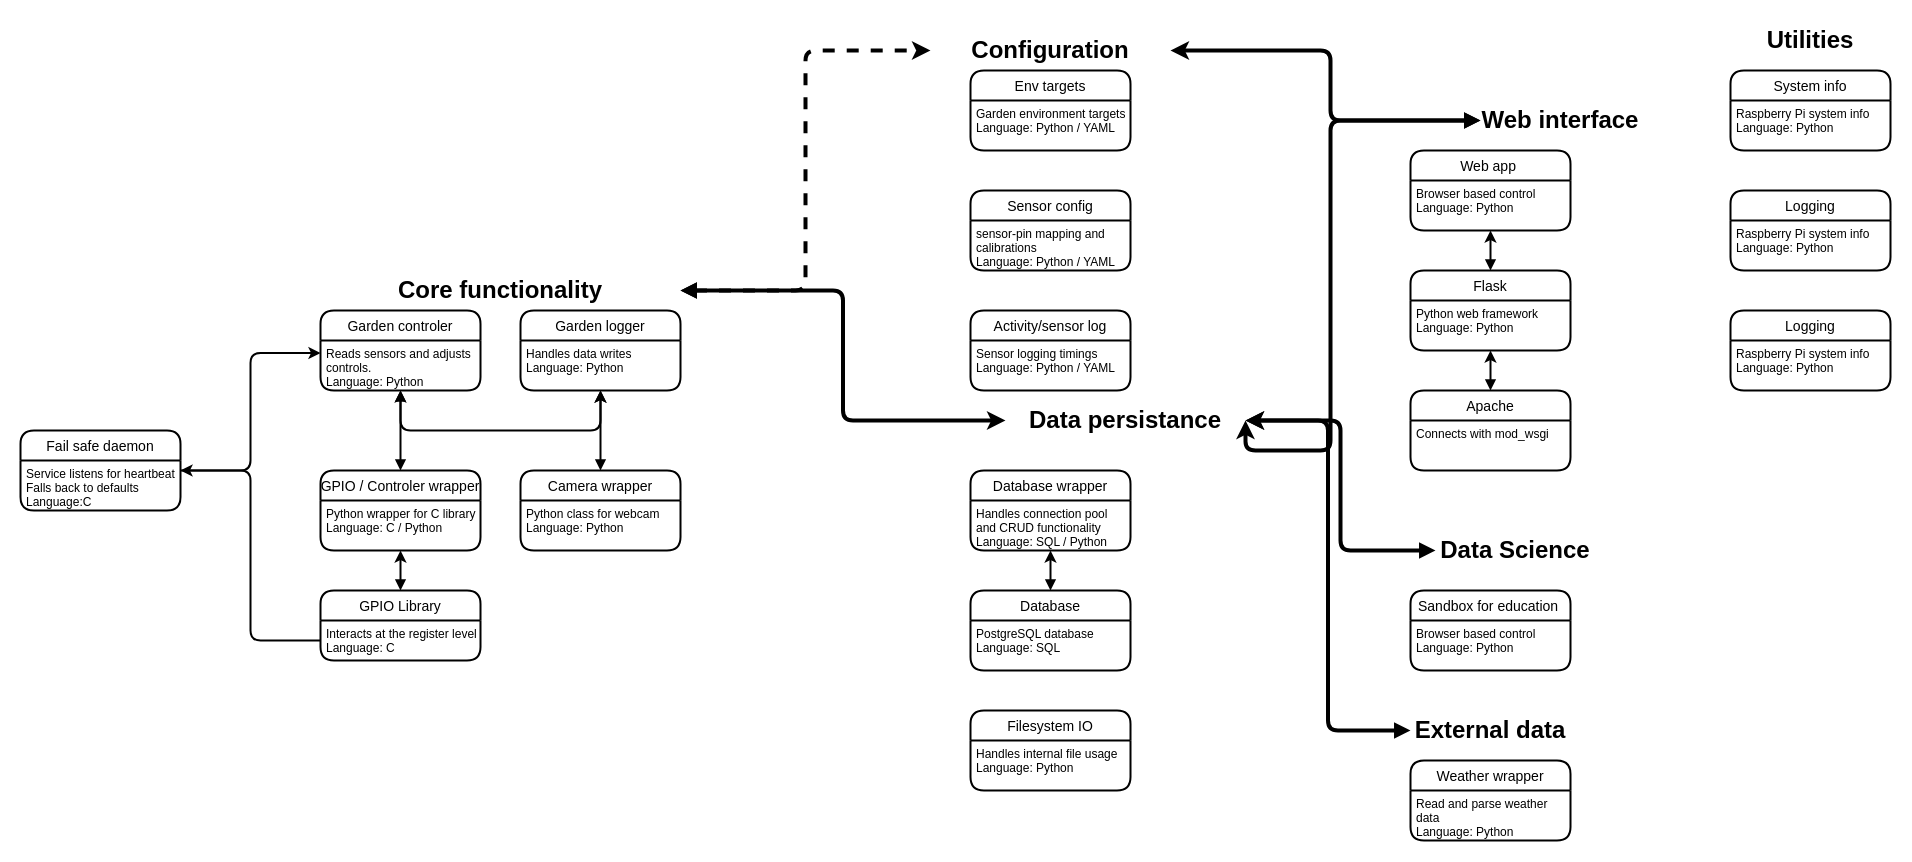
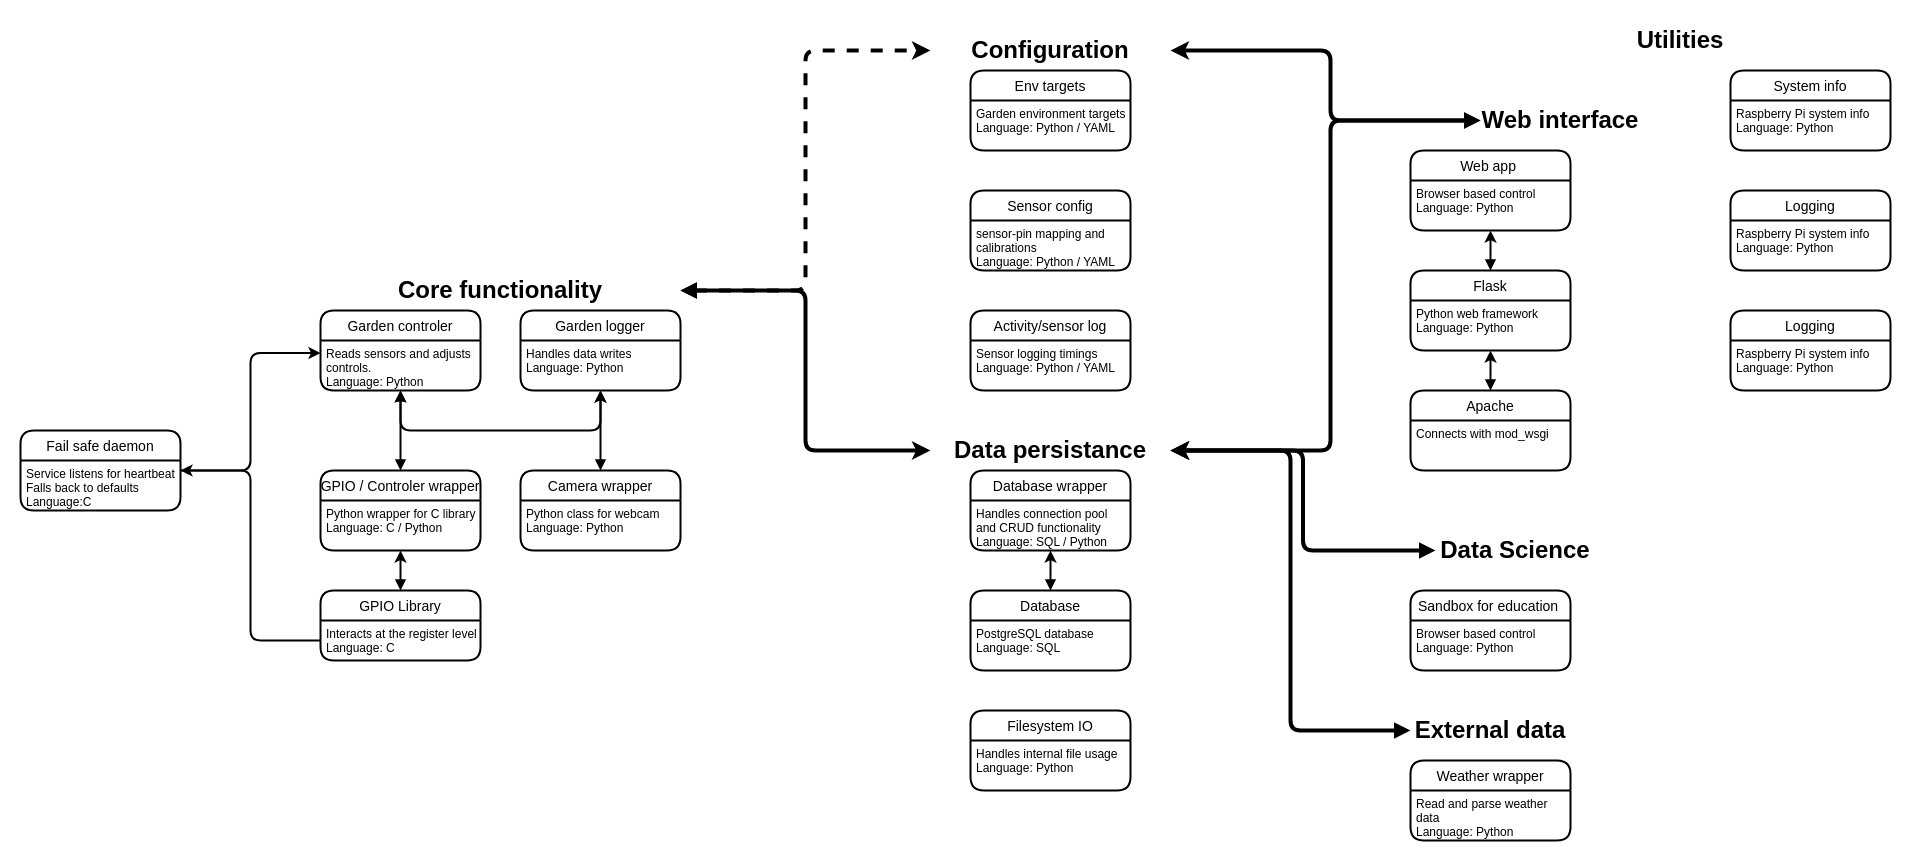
(1811, 41) -> (1681, 41)
(1126, 421) -> (1051, 451)
